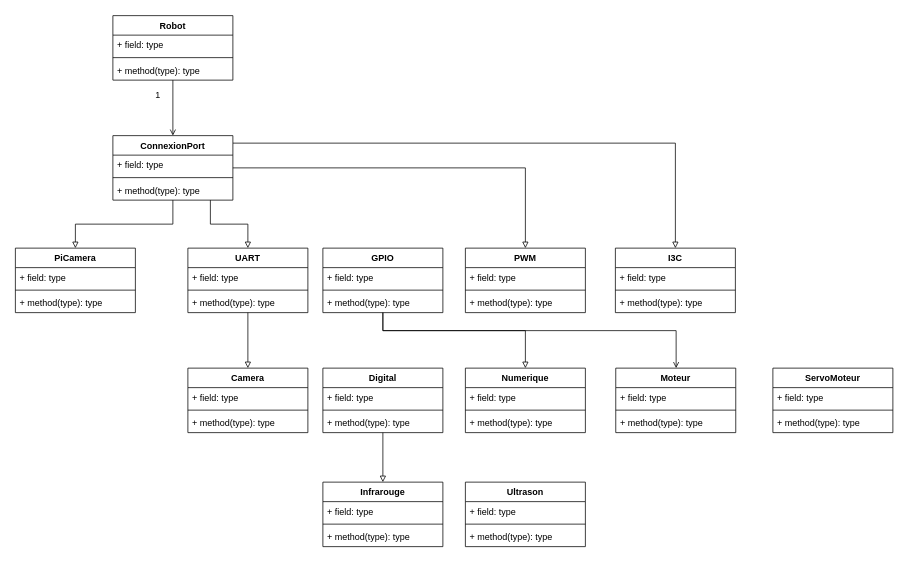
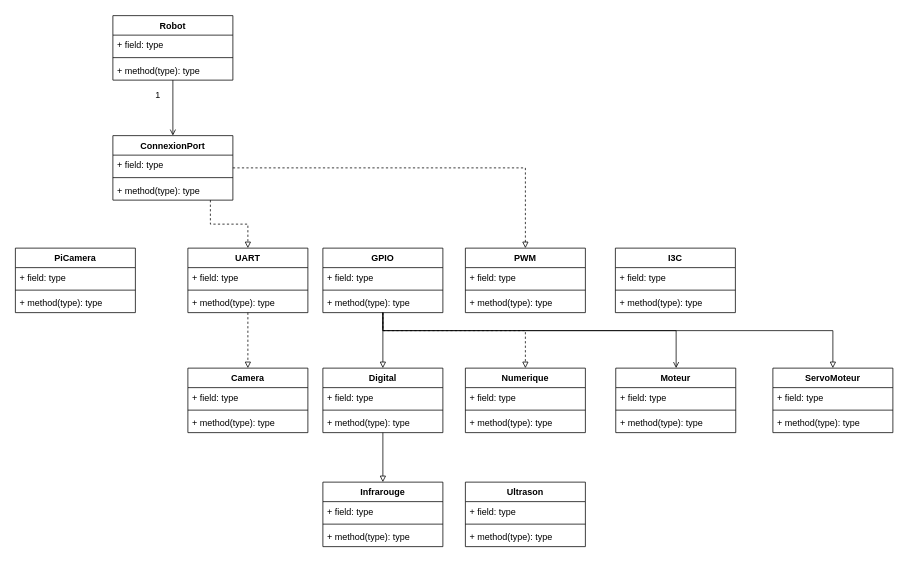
(503, 143) -> none
(416, 168) -> (416, 168)
(128, 224) -> none
(225, 224) -> (225, 224)
none -> (771, 330)
(248, 338) -> (248, 338)
(525, 346) -> (525, 346)
none -> (383, 347)
